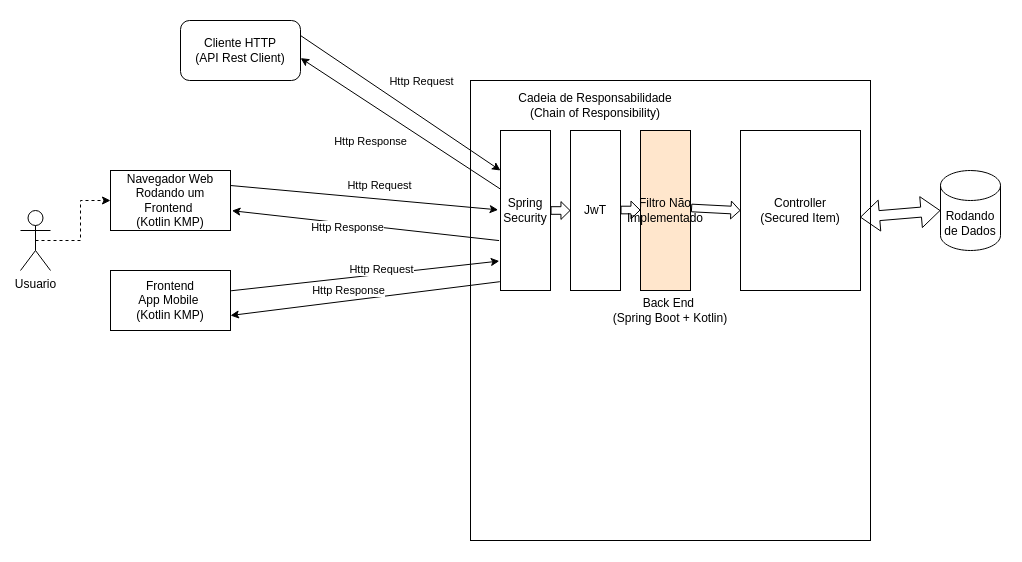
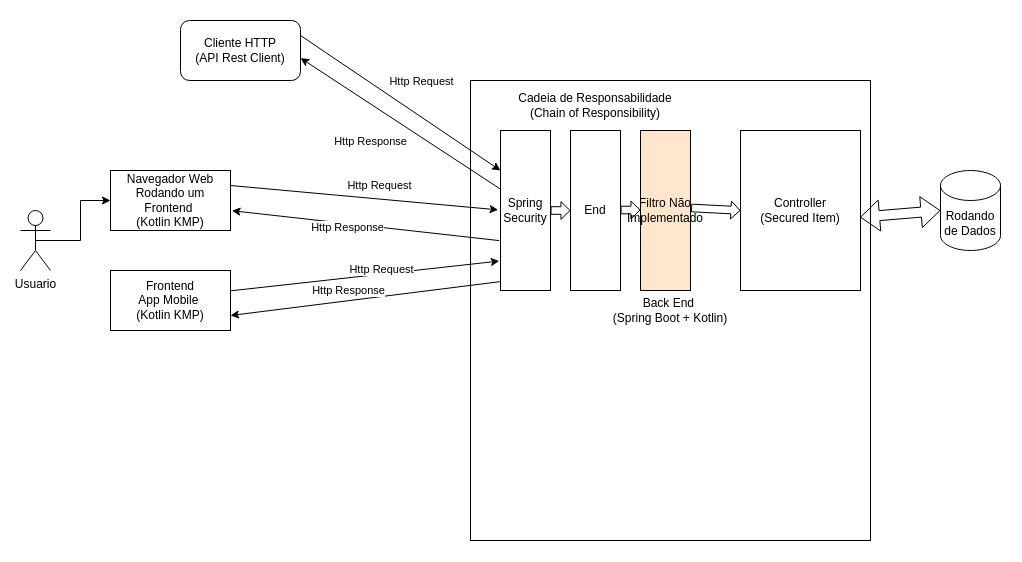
(596, 211) -> (596, 211)
(81, 231) -> (81, 231)
